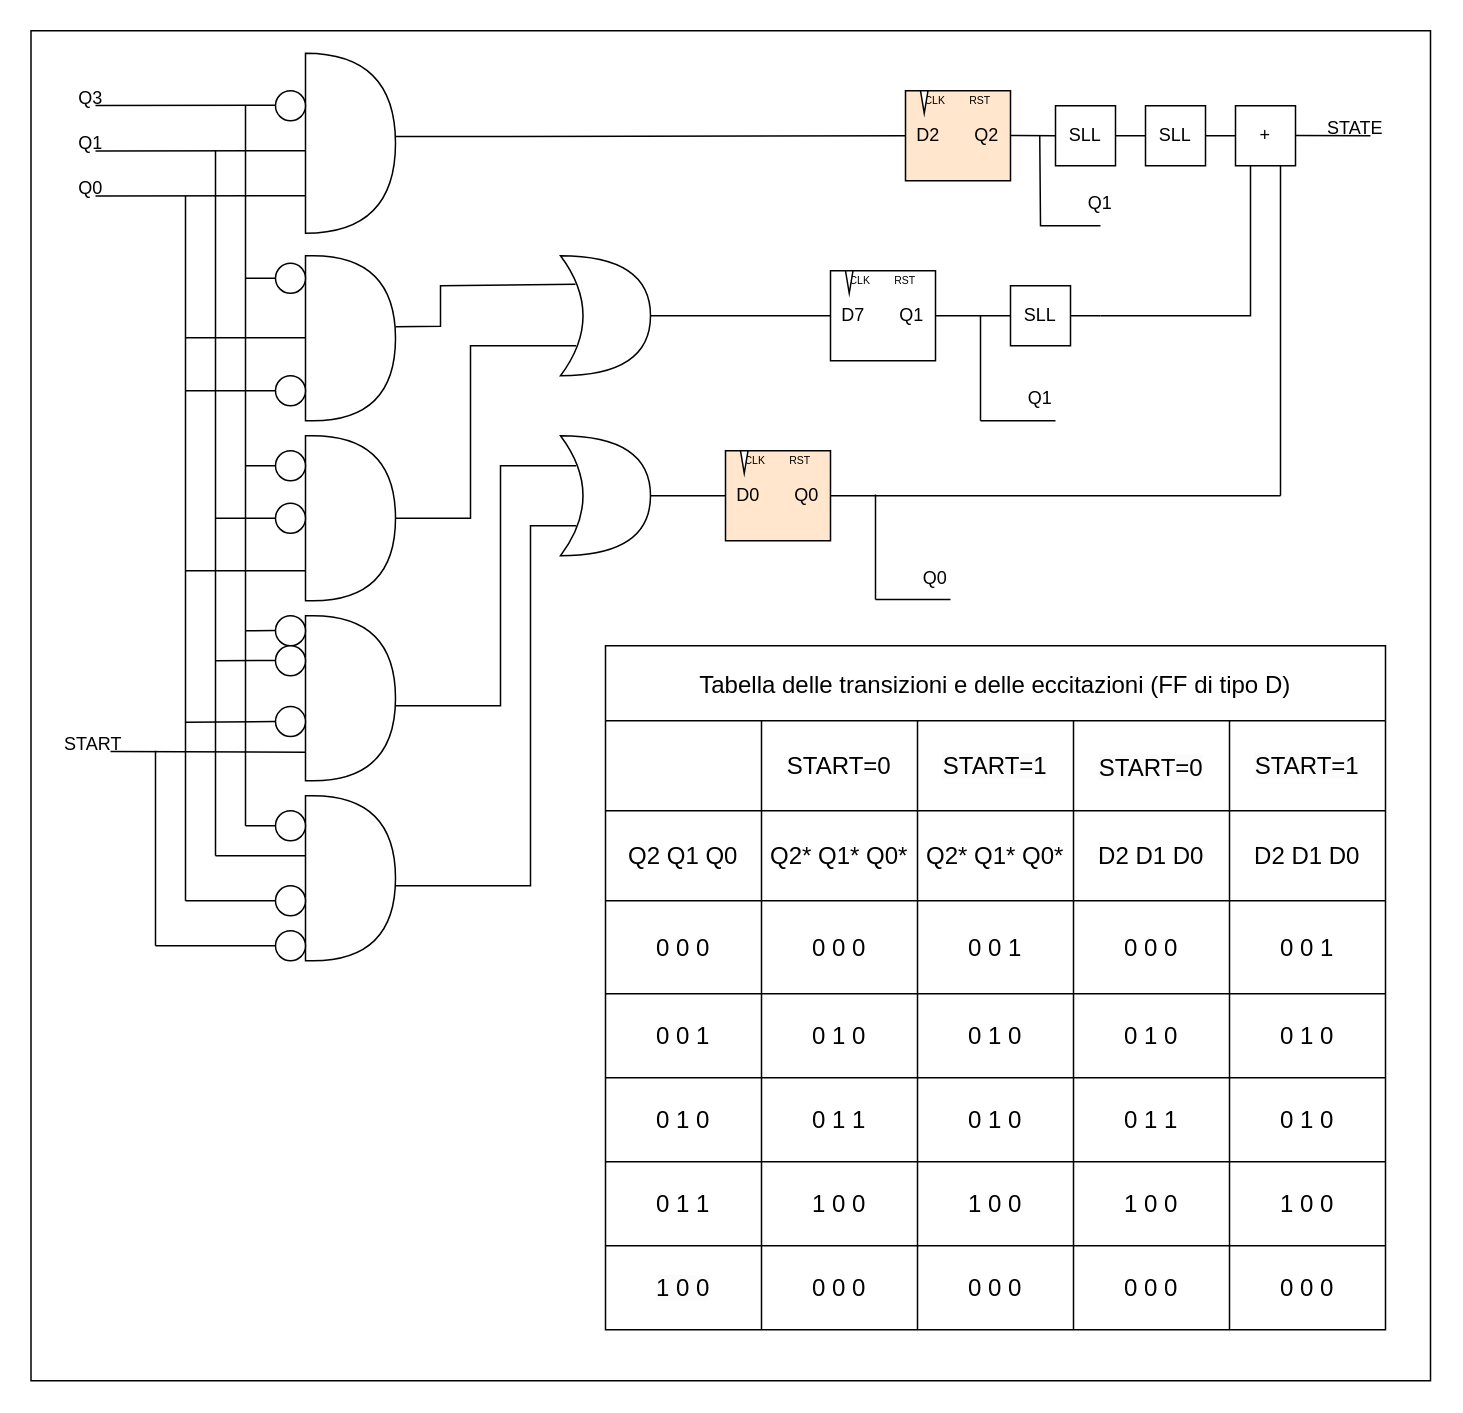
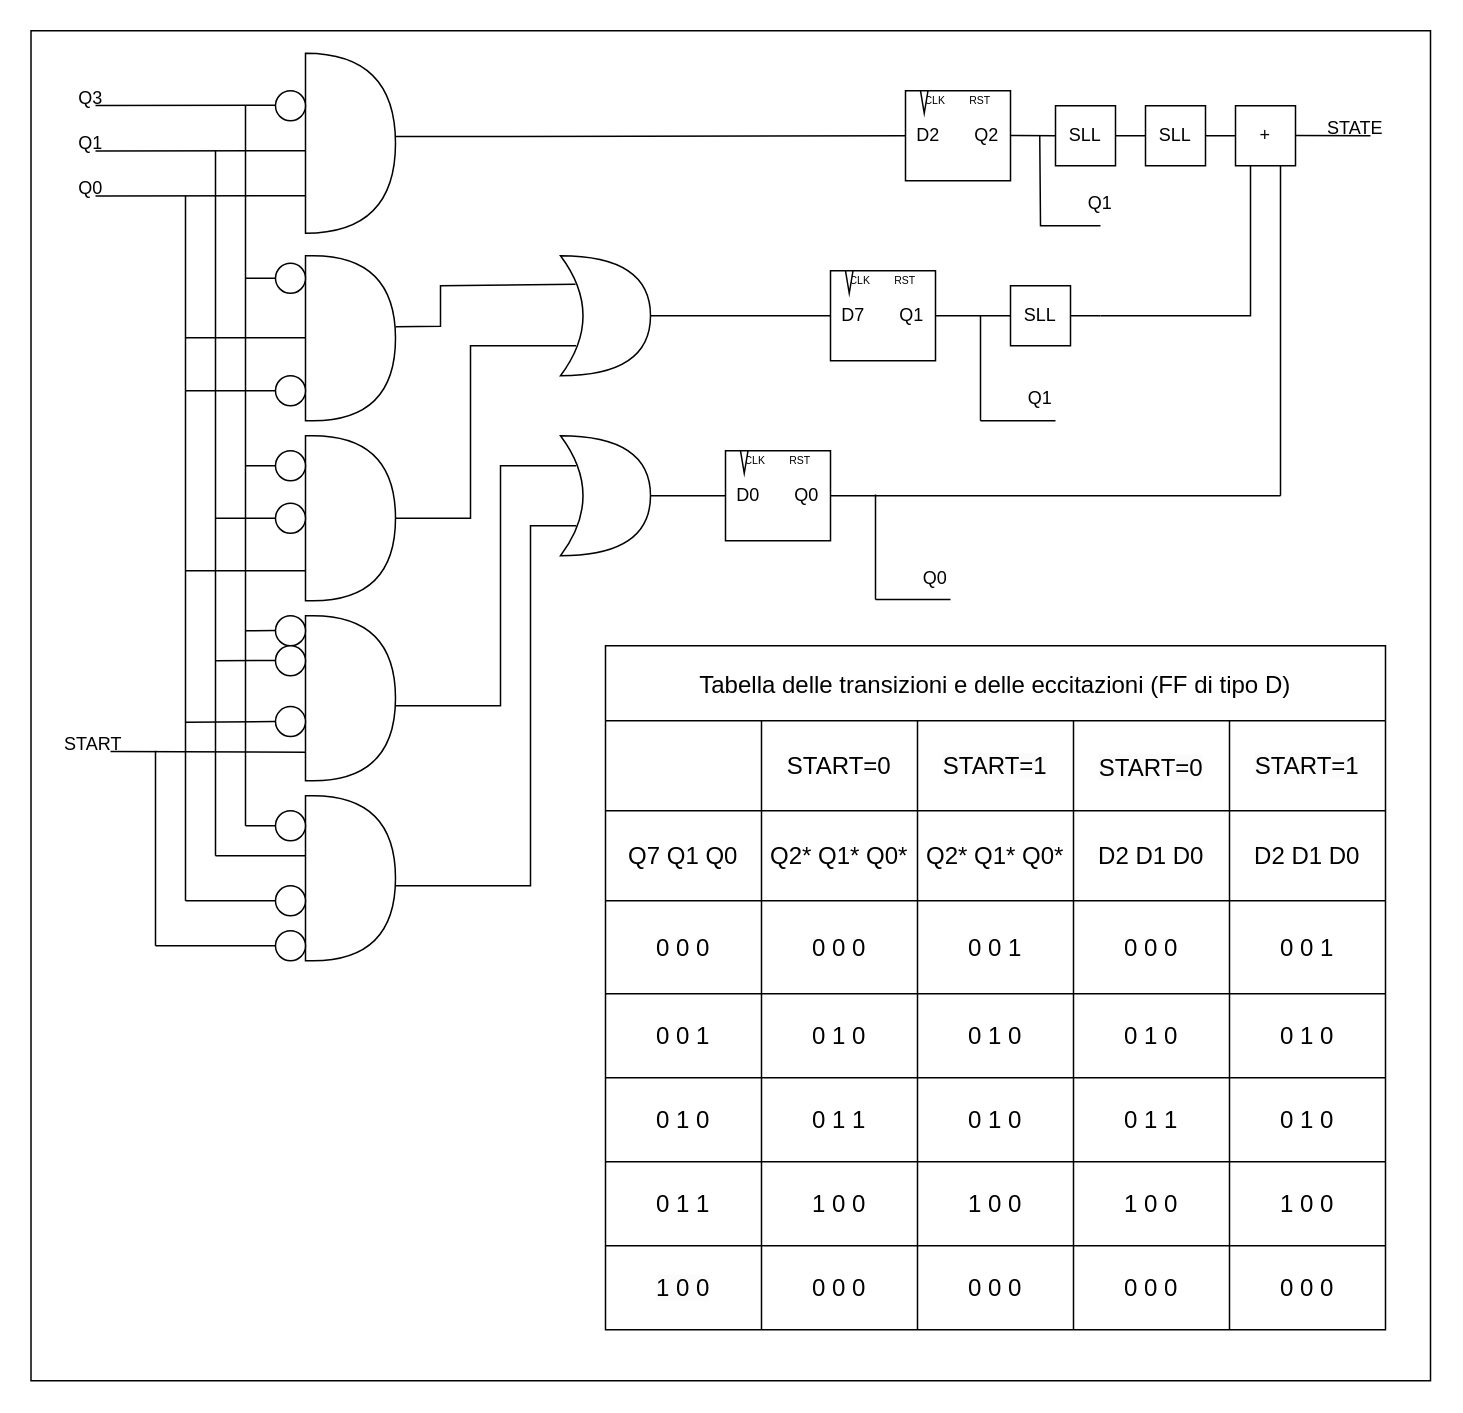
(958, 136) -> (958, 136)
(778, 496) -> (778, 496)
(683, 856) -> (683, 856)
